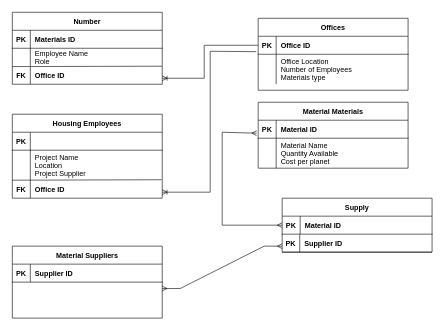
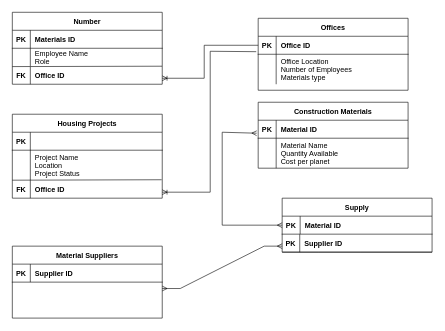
(333, 112) -> (333, 112)
(87, 124) -> (87, 124)
(58, 157) -> (58, 157)
